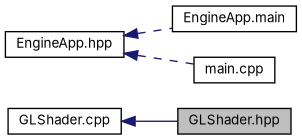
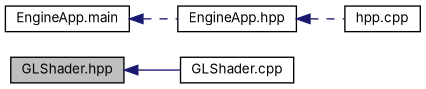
(155, 31) -> (160, 19)
(234, 70) -> (383, 19)
(157, 121) -> (159, 70)
